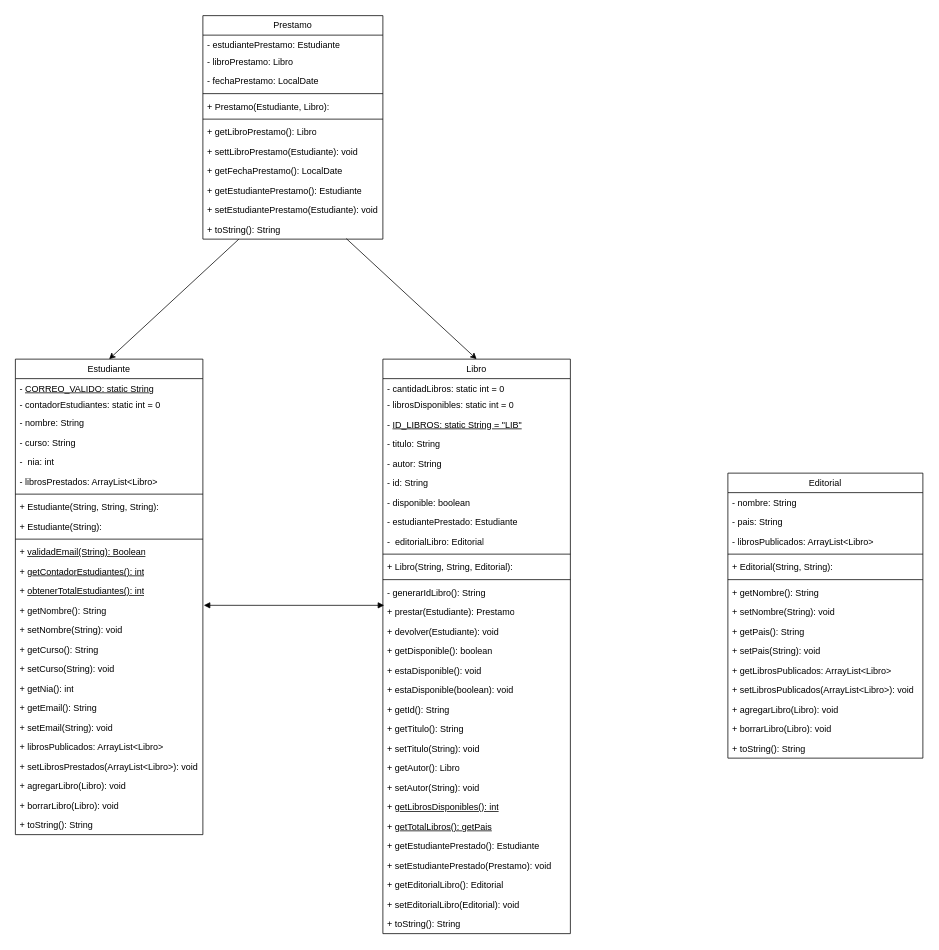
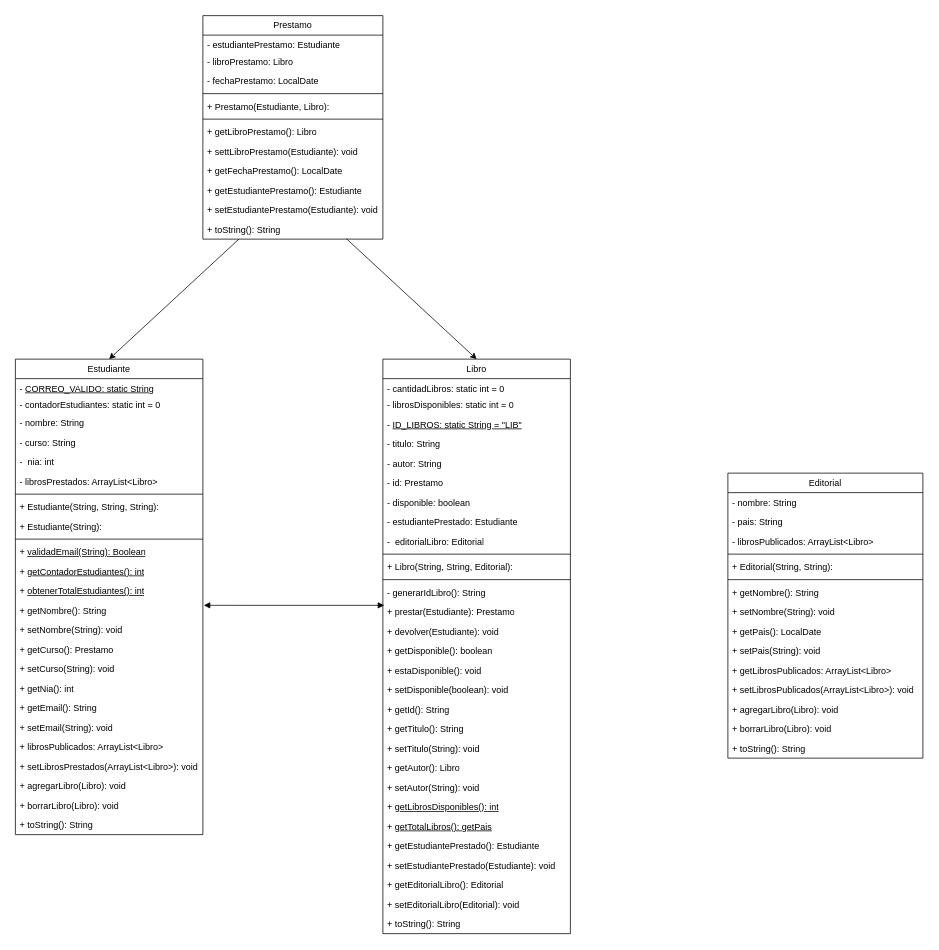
(412, 484) -> (418, 484)
(774, 632) -> (782, 632)
(66, 650) -> (72, 650)
(456, 691) -> (454, 691)
(477, 871) -> (477, 871)
